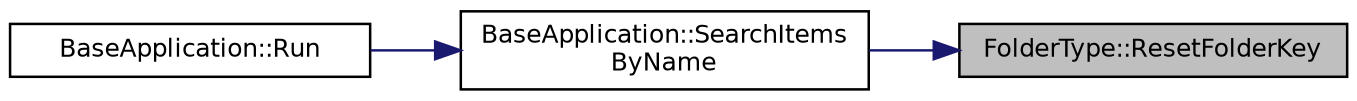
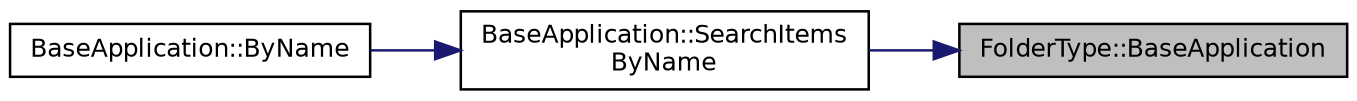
(190, 50) -> (190, 50)
(1153, 50) -> (1153, 50)
